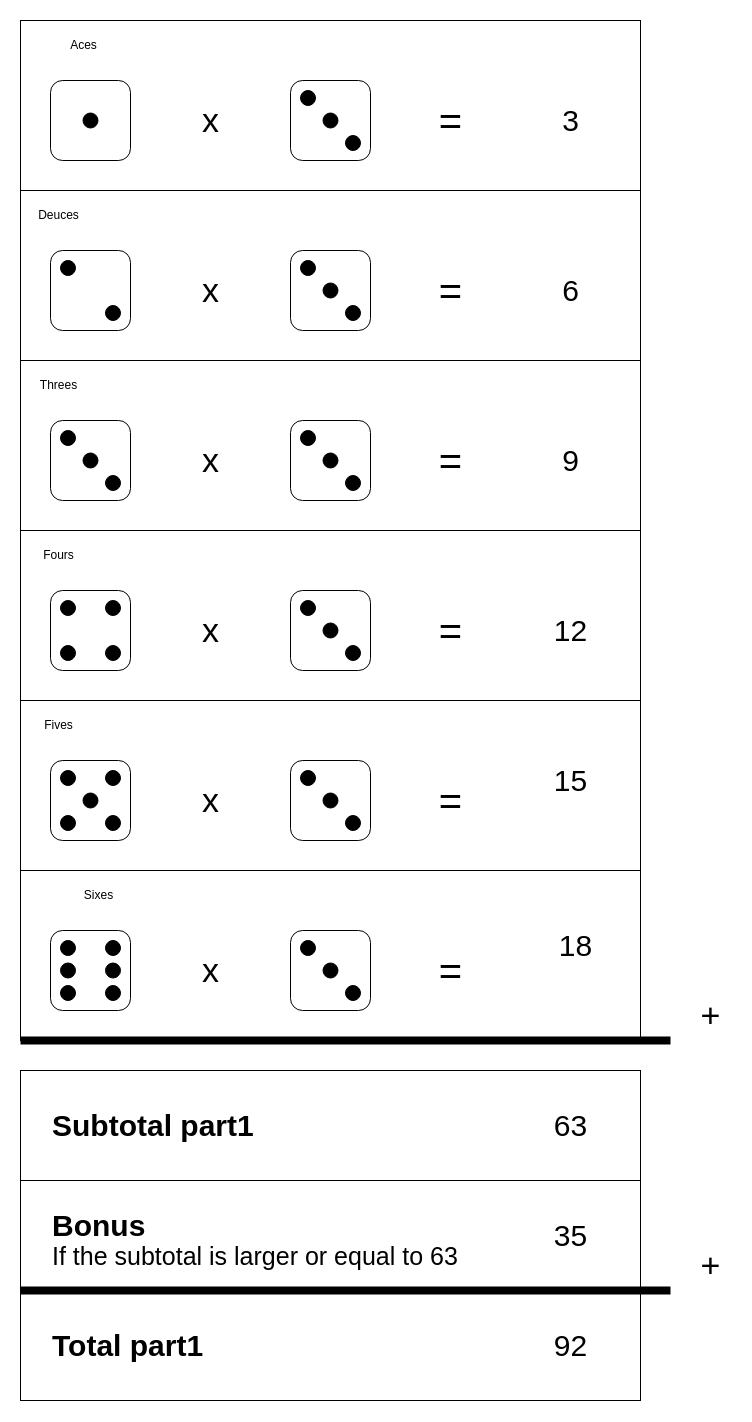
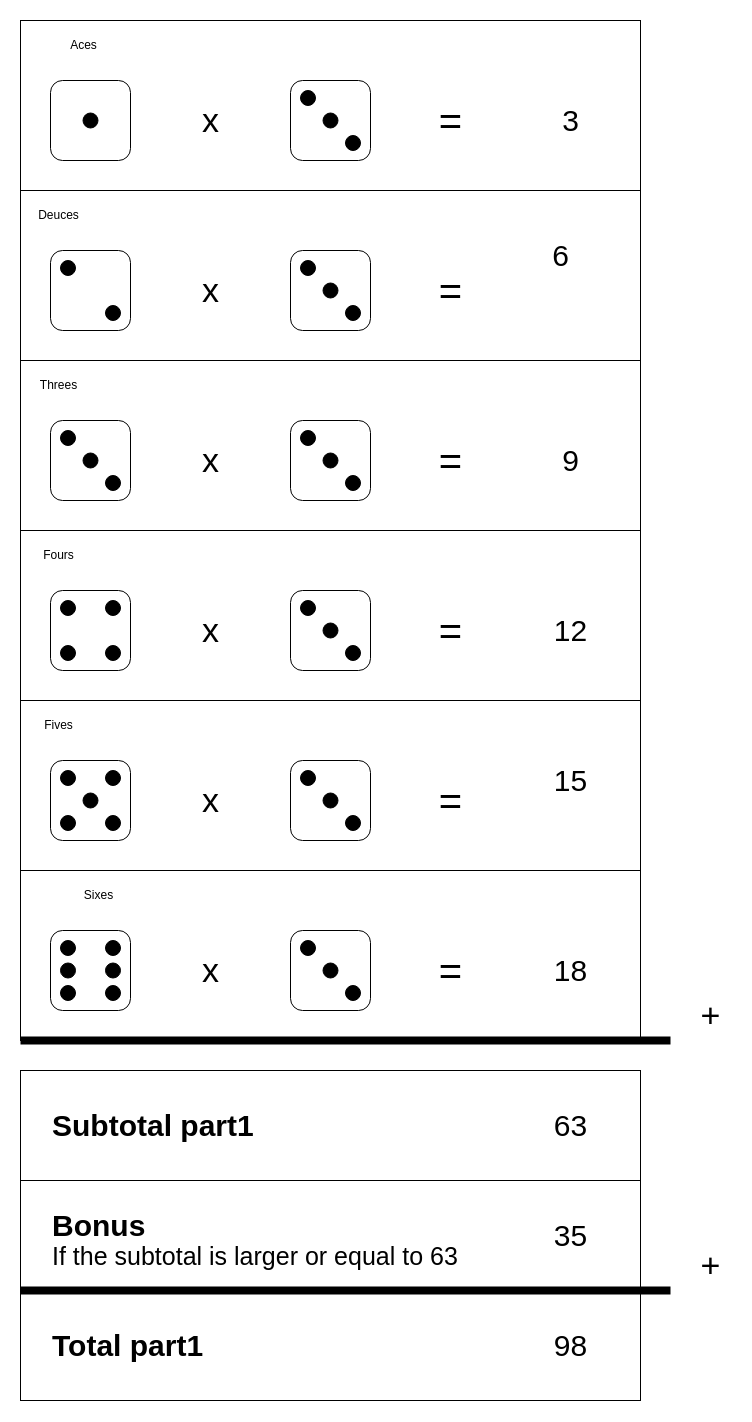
(571, 291) -> (561, 256)
(576, 946) -> (571, 971)
(571, 1346) -> (571, 1346)
